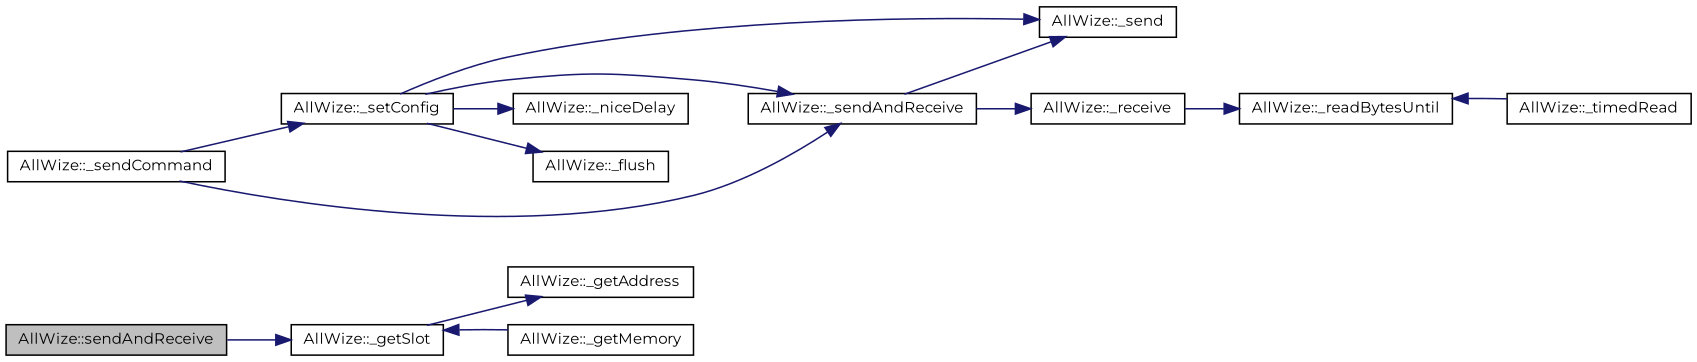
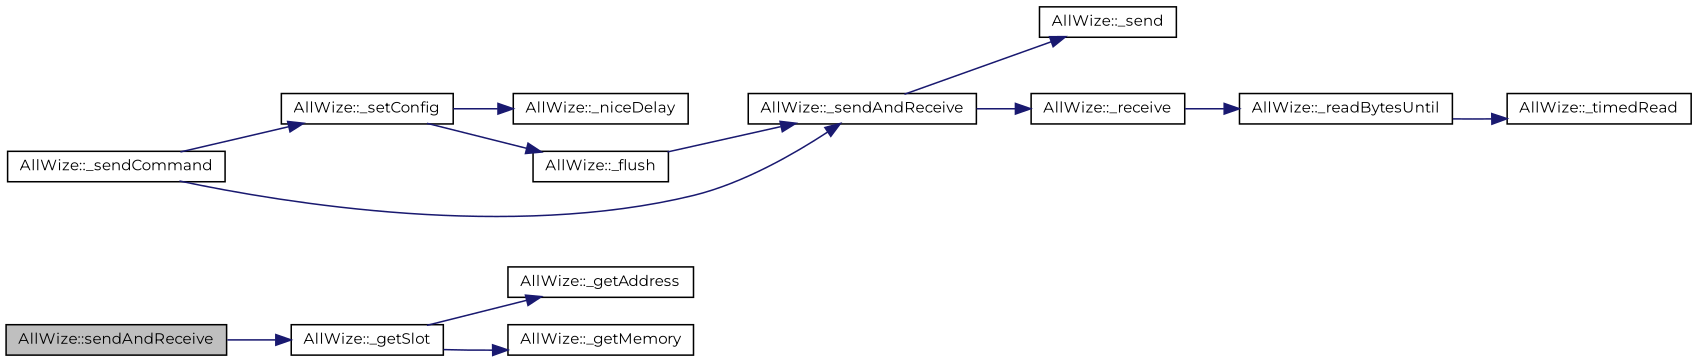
(708, 29) -> none
(601, 74) -> (724, 139)
(1488, 99) -> (1472, 119)
(484, 330) -> (468, 350)
